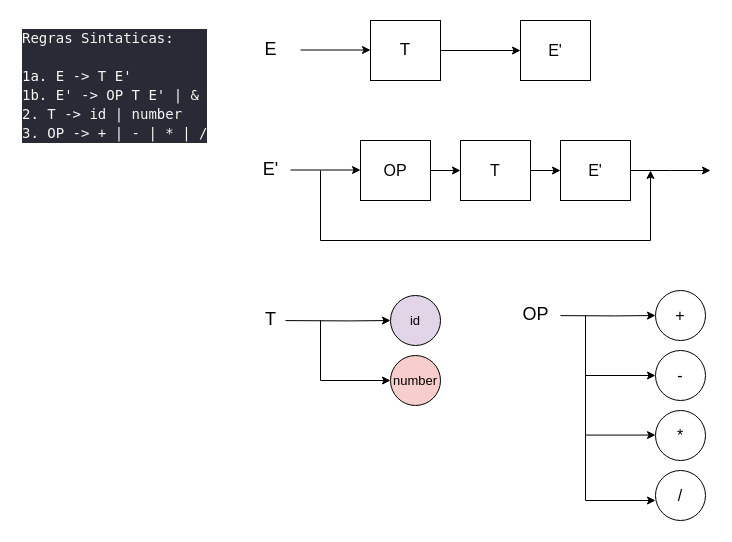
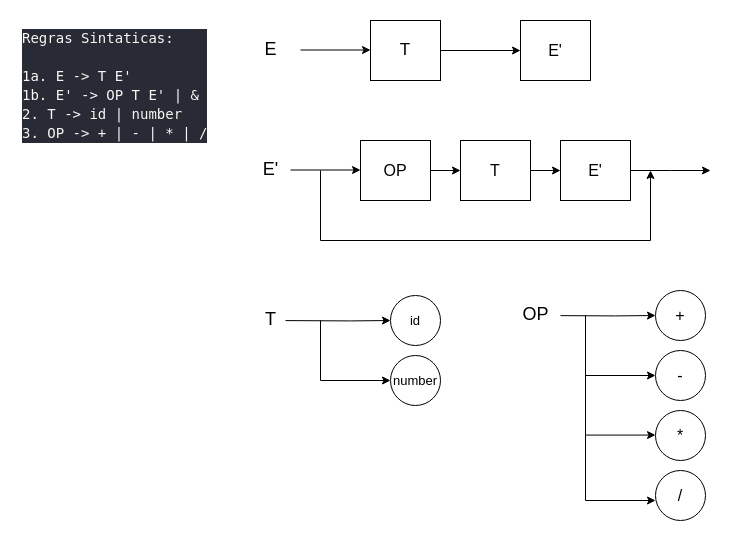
(416, 321) -> (416, 321)
(416, 381) -> (416, 381)
